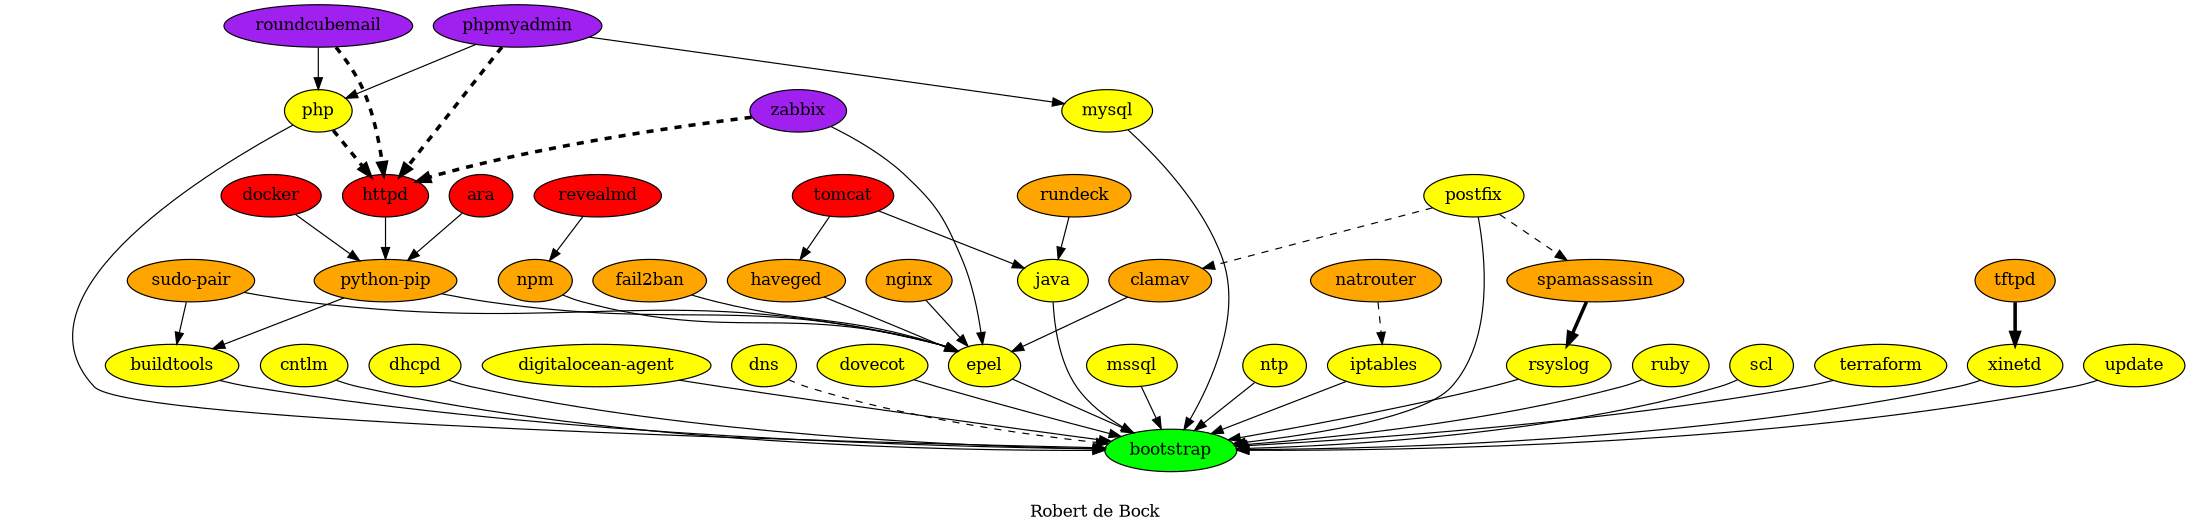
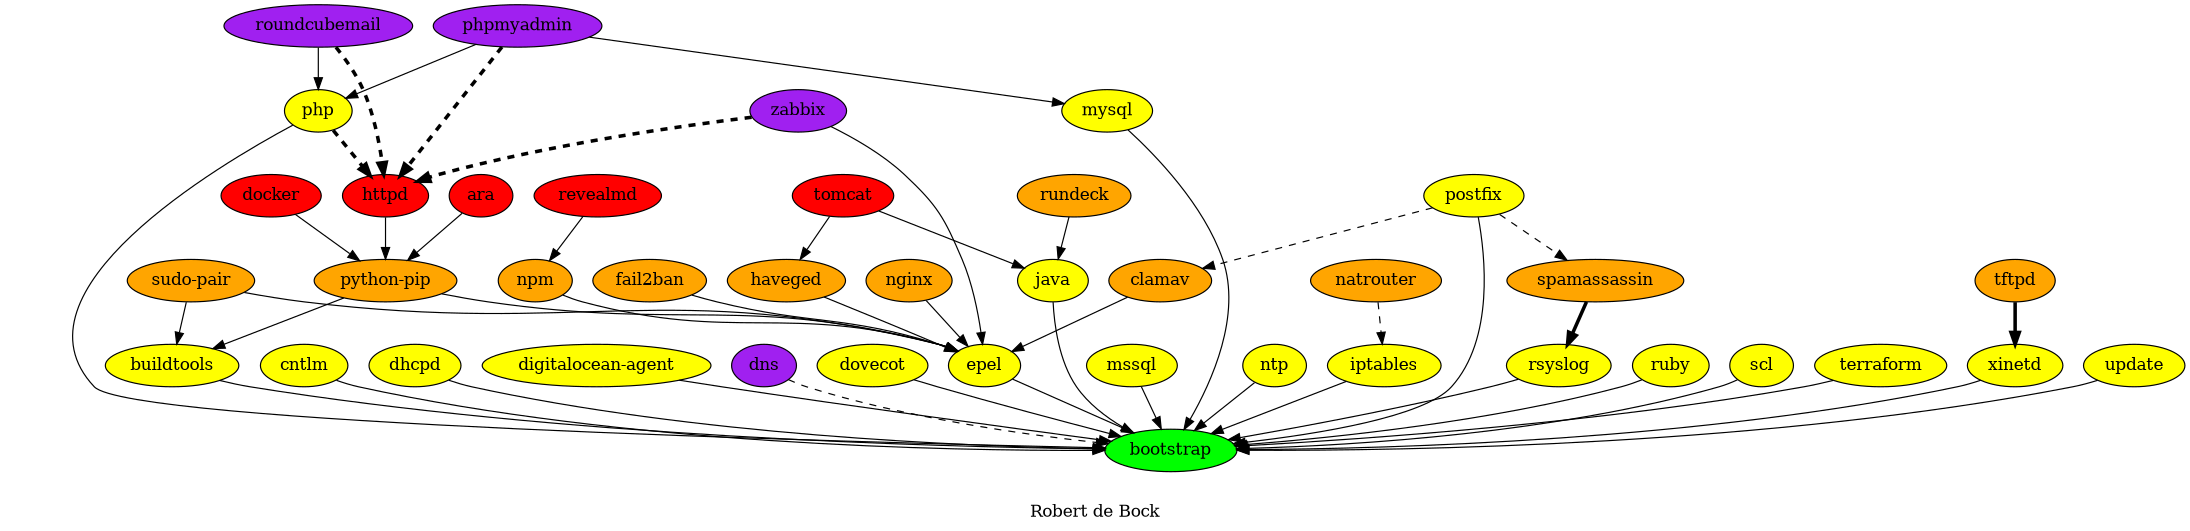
(764, 366) -> (764, 366)
